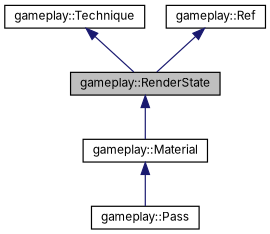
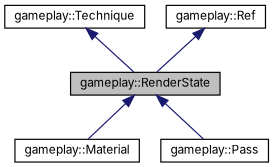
(145, 190) -> (184, 121)
